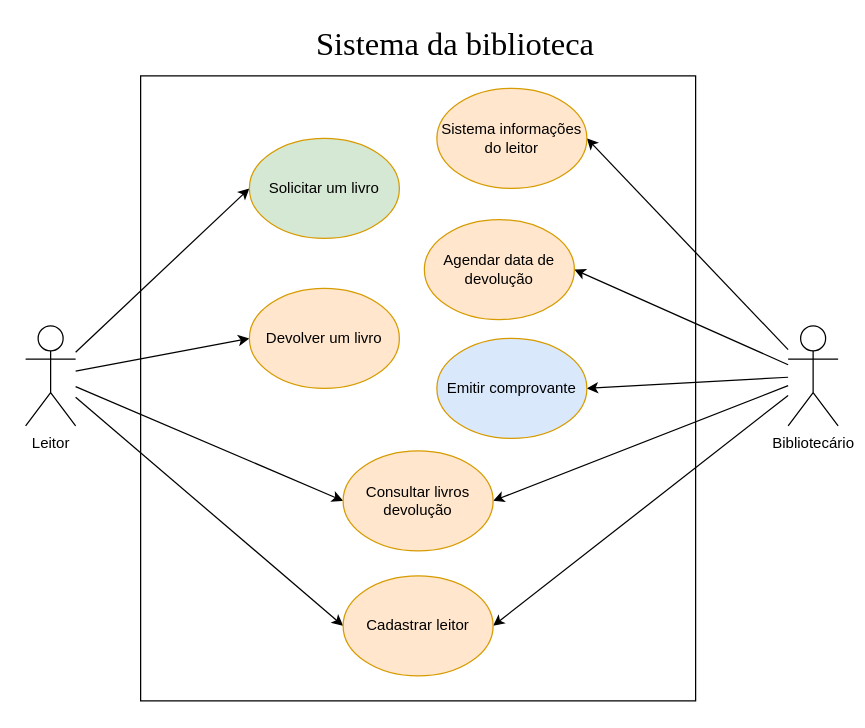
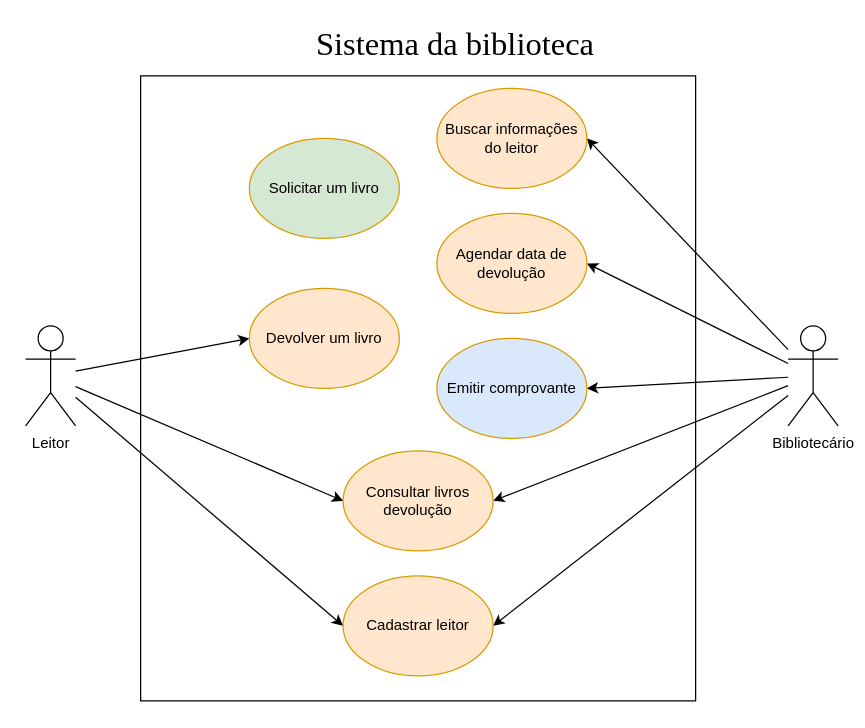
(512, 138) -> (512, 138)
(499, 269) -> (512, 263)
(160, 273) -> none
